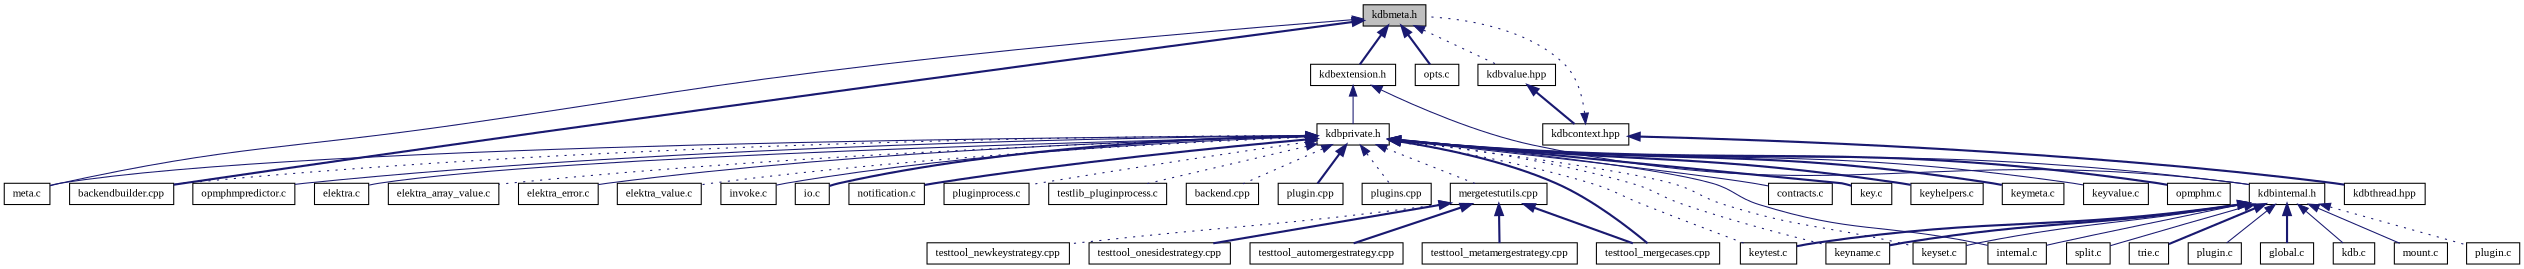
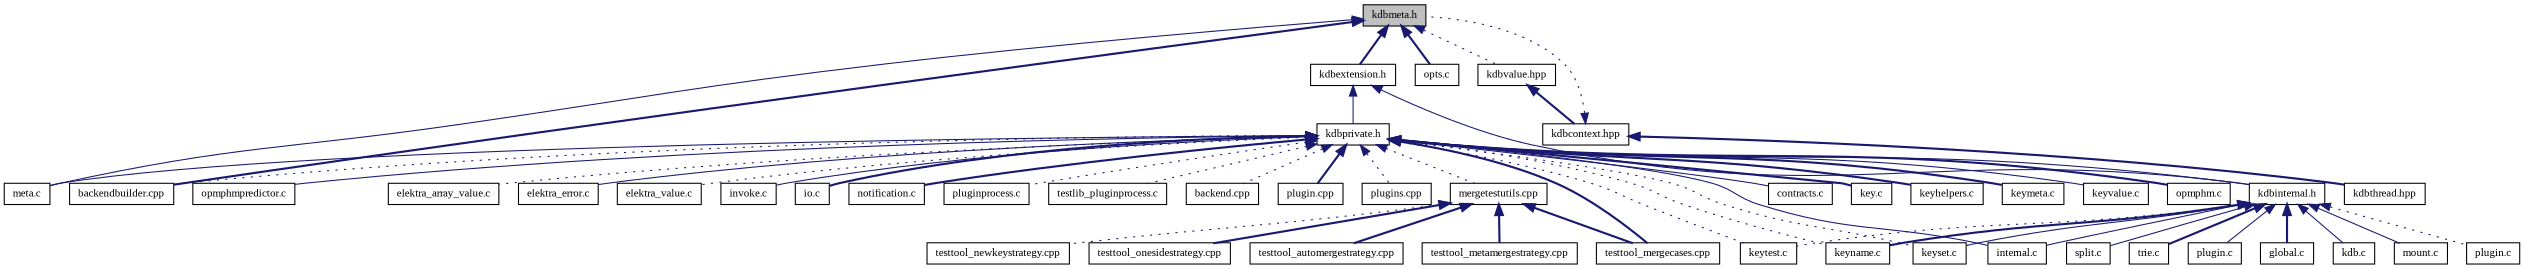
(342, 194) -> none
(1962, 227) -> (1962, 227)
